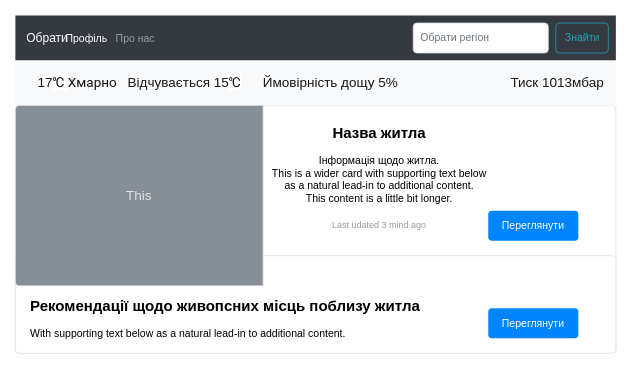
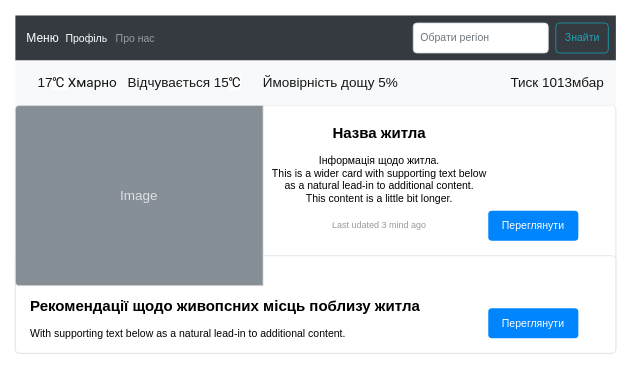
(47, 38) -> (40, 38)
(139, 195) -> (139, 195)
